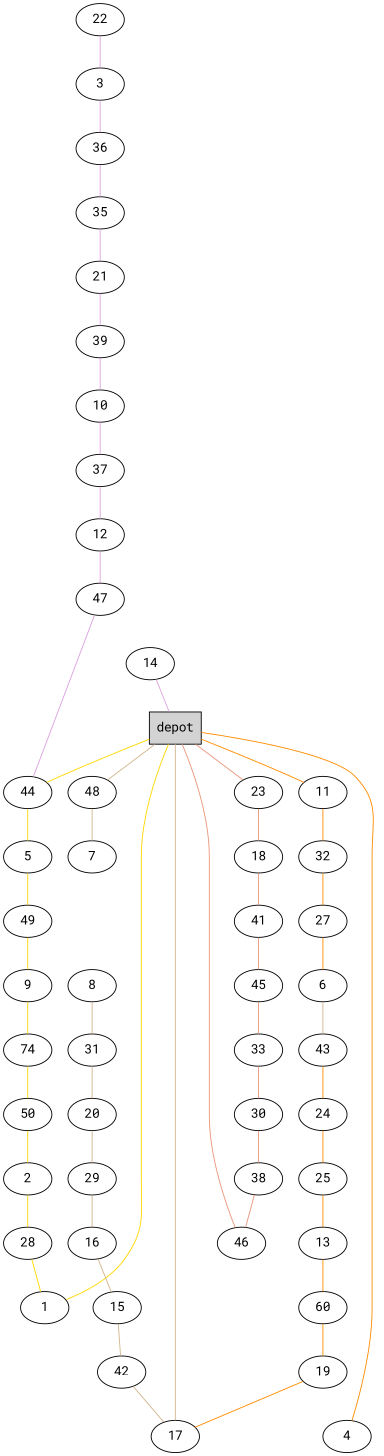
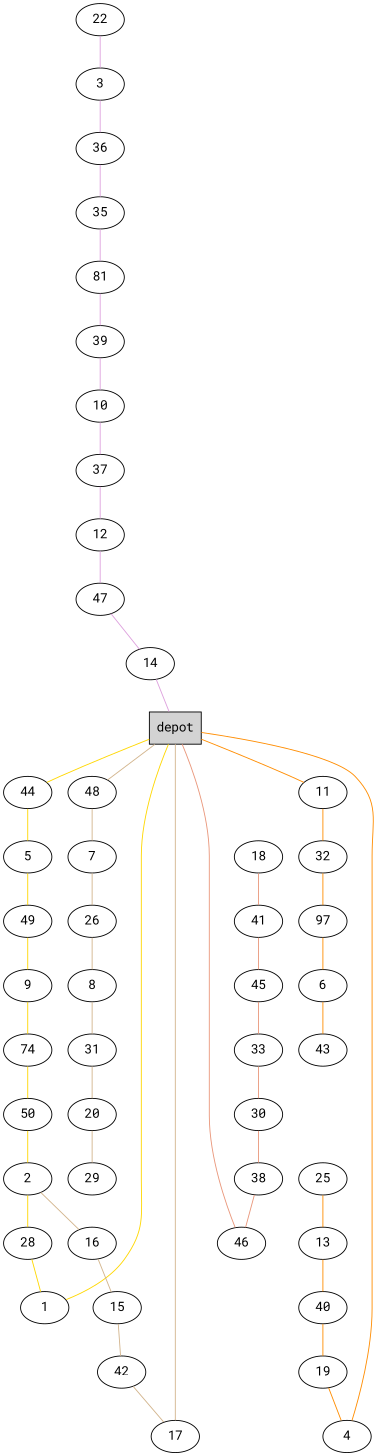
(100, 277) -> (100, 277)
(64, 696) -> (125, 631)
(258, 792) -> none
none -> (92, 921)
(323, 921) -> (323, 921)
(323, 1018) -> (323, 1018)
(323, 1114) -> none
(92, 1211) -> (60, 1211)
(323, 1308) -> (323, 1308)
(249, 1404) -> (335, 1404)
